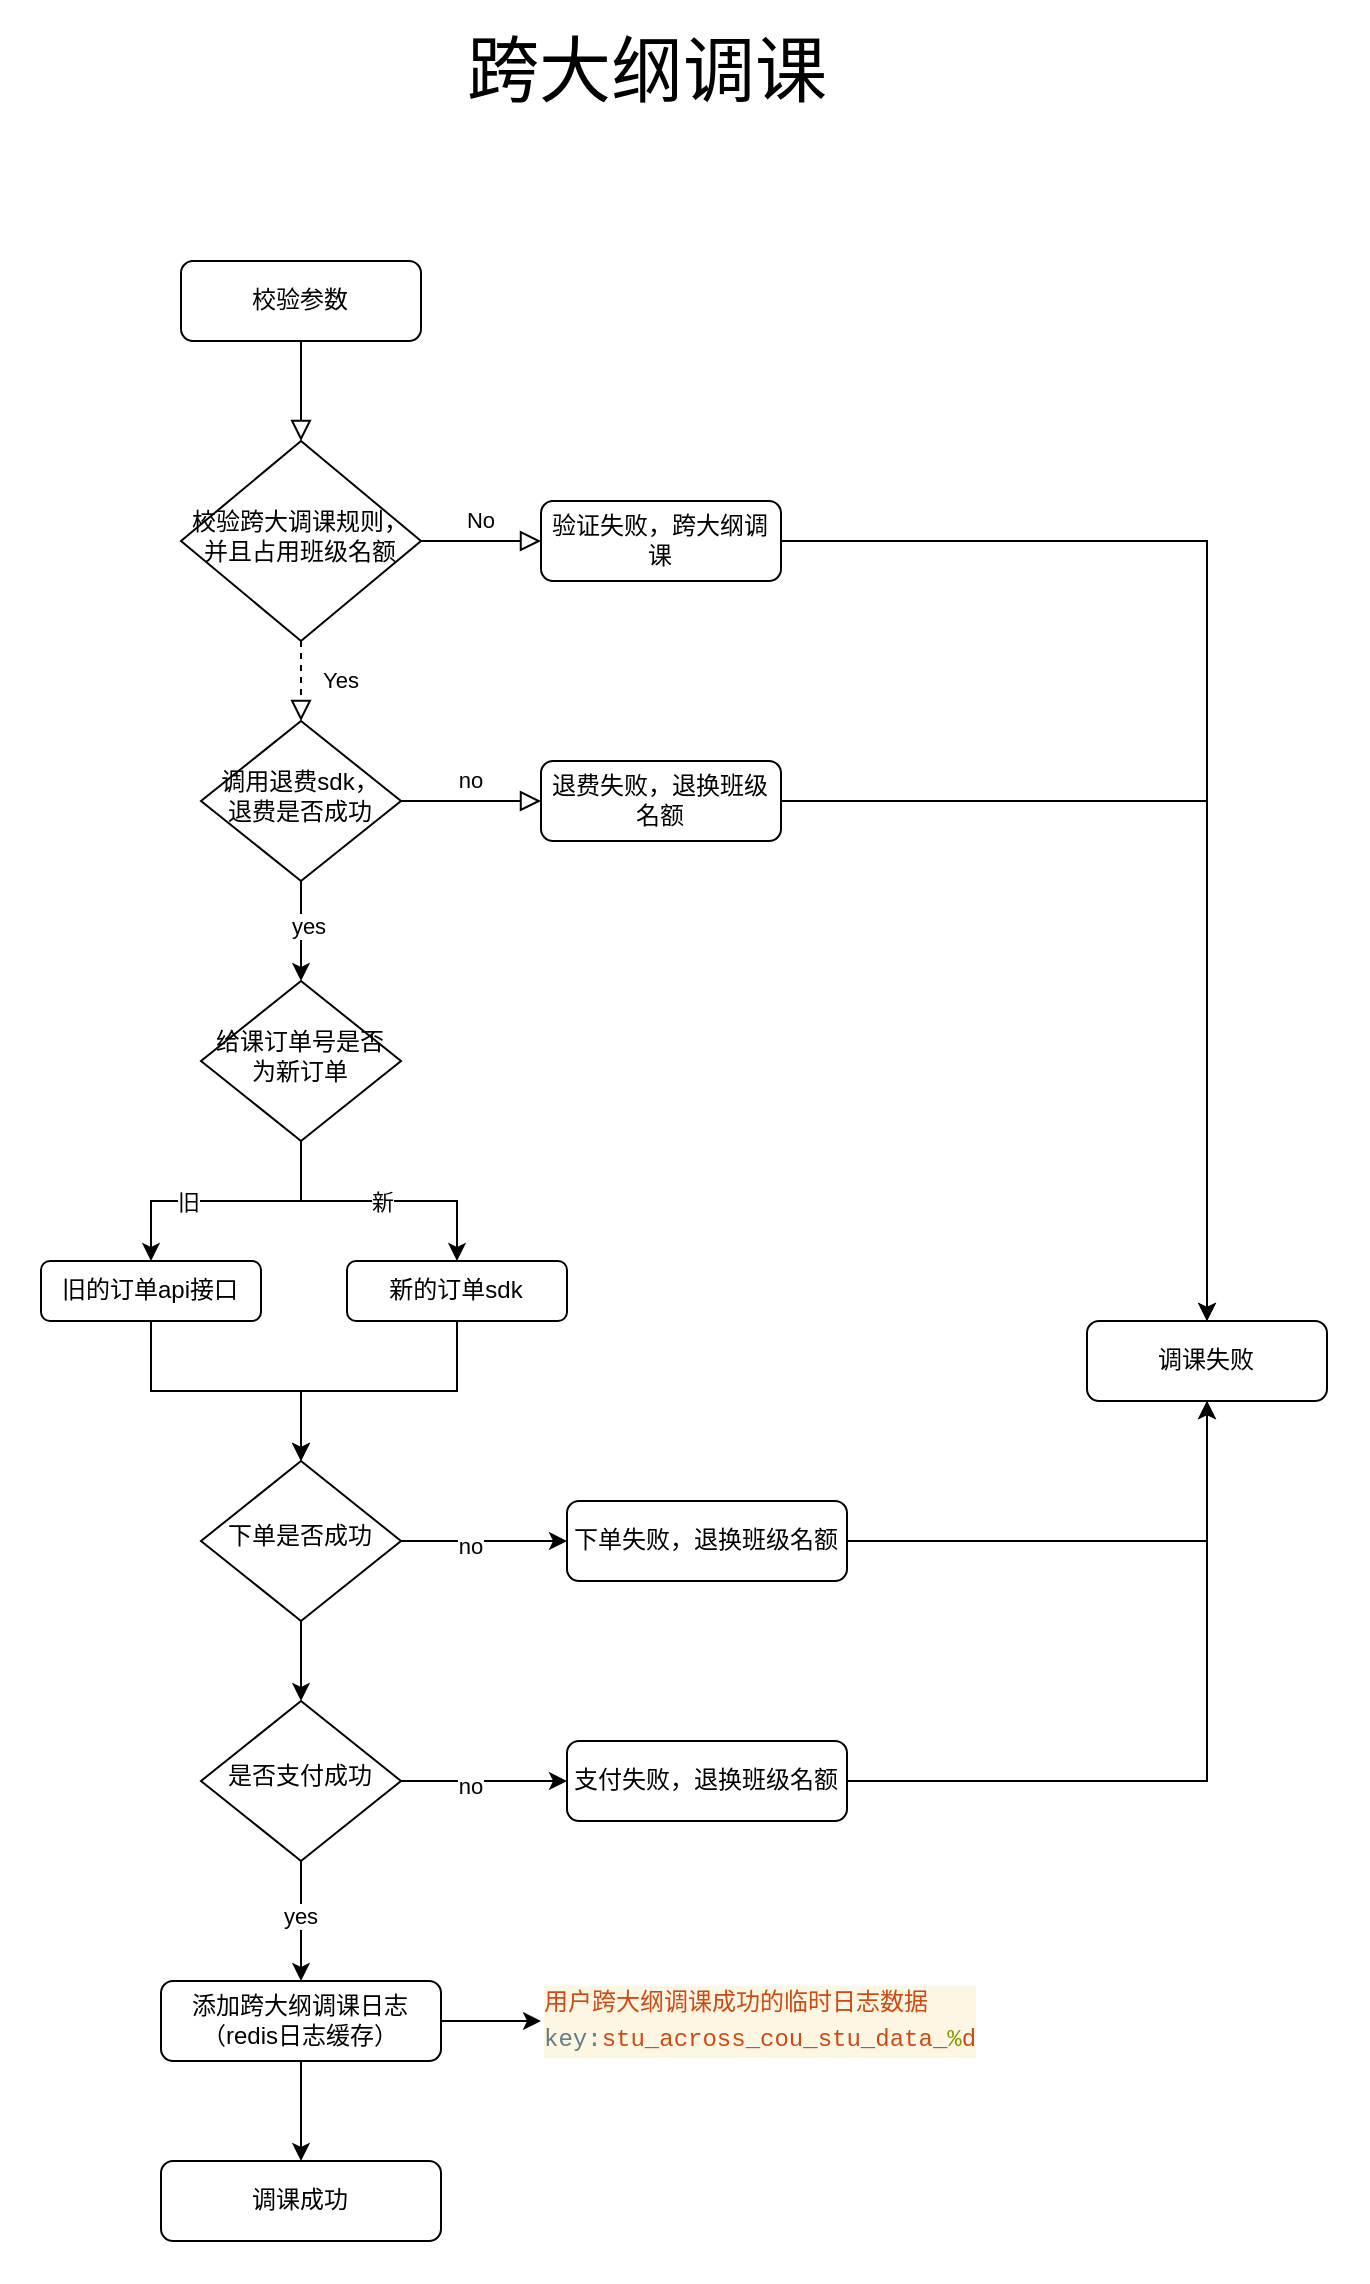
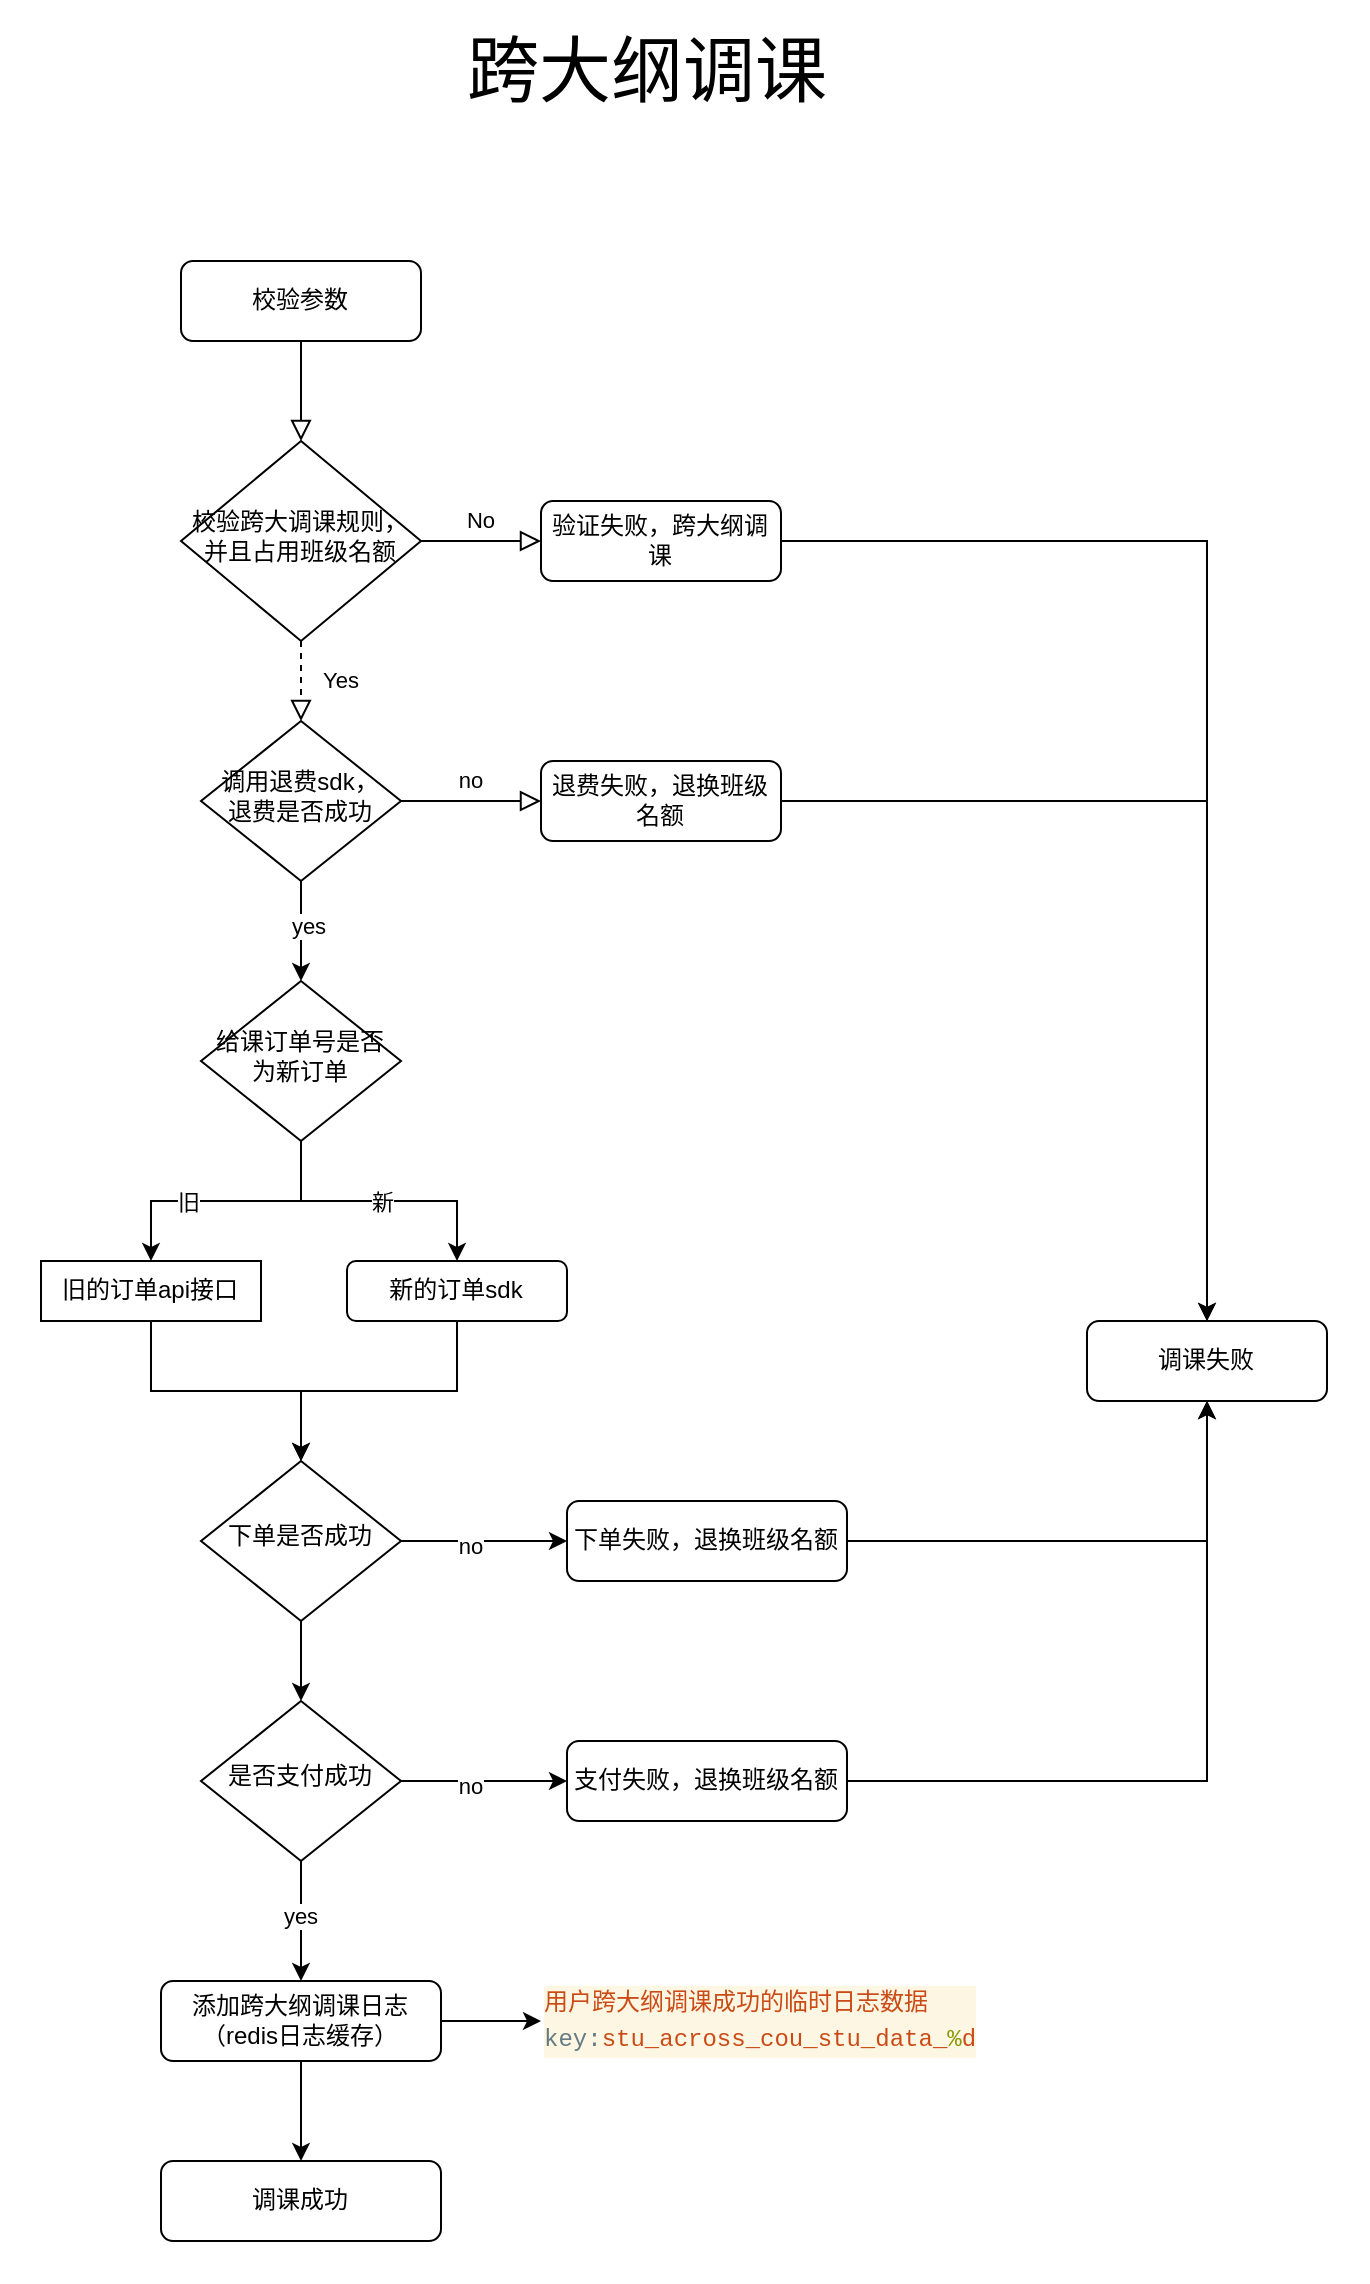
(151, 1291) -> (151, 1291)
